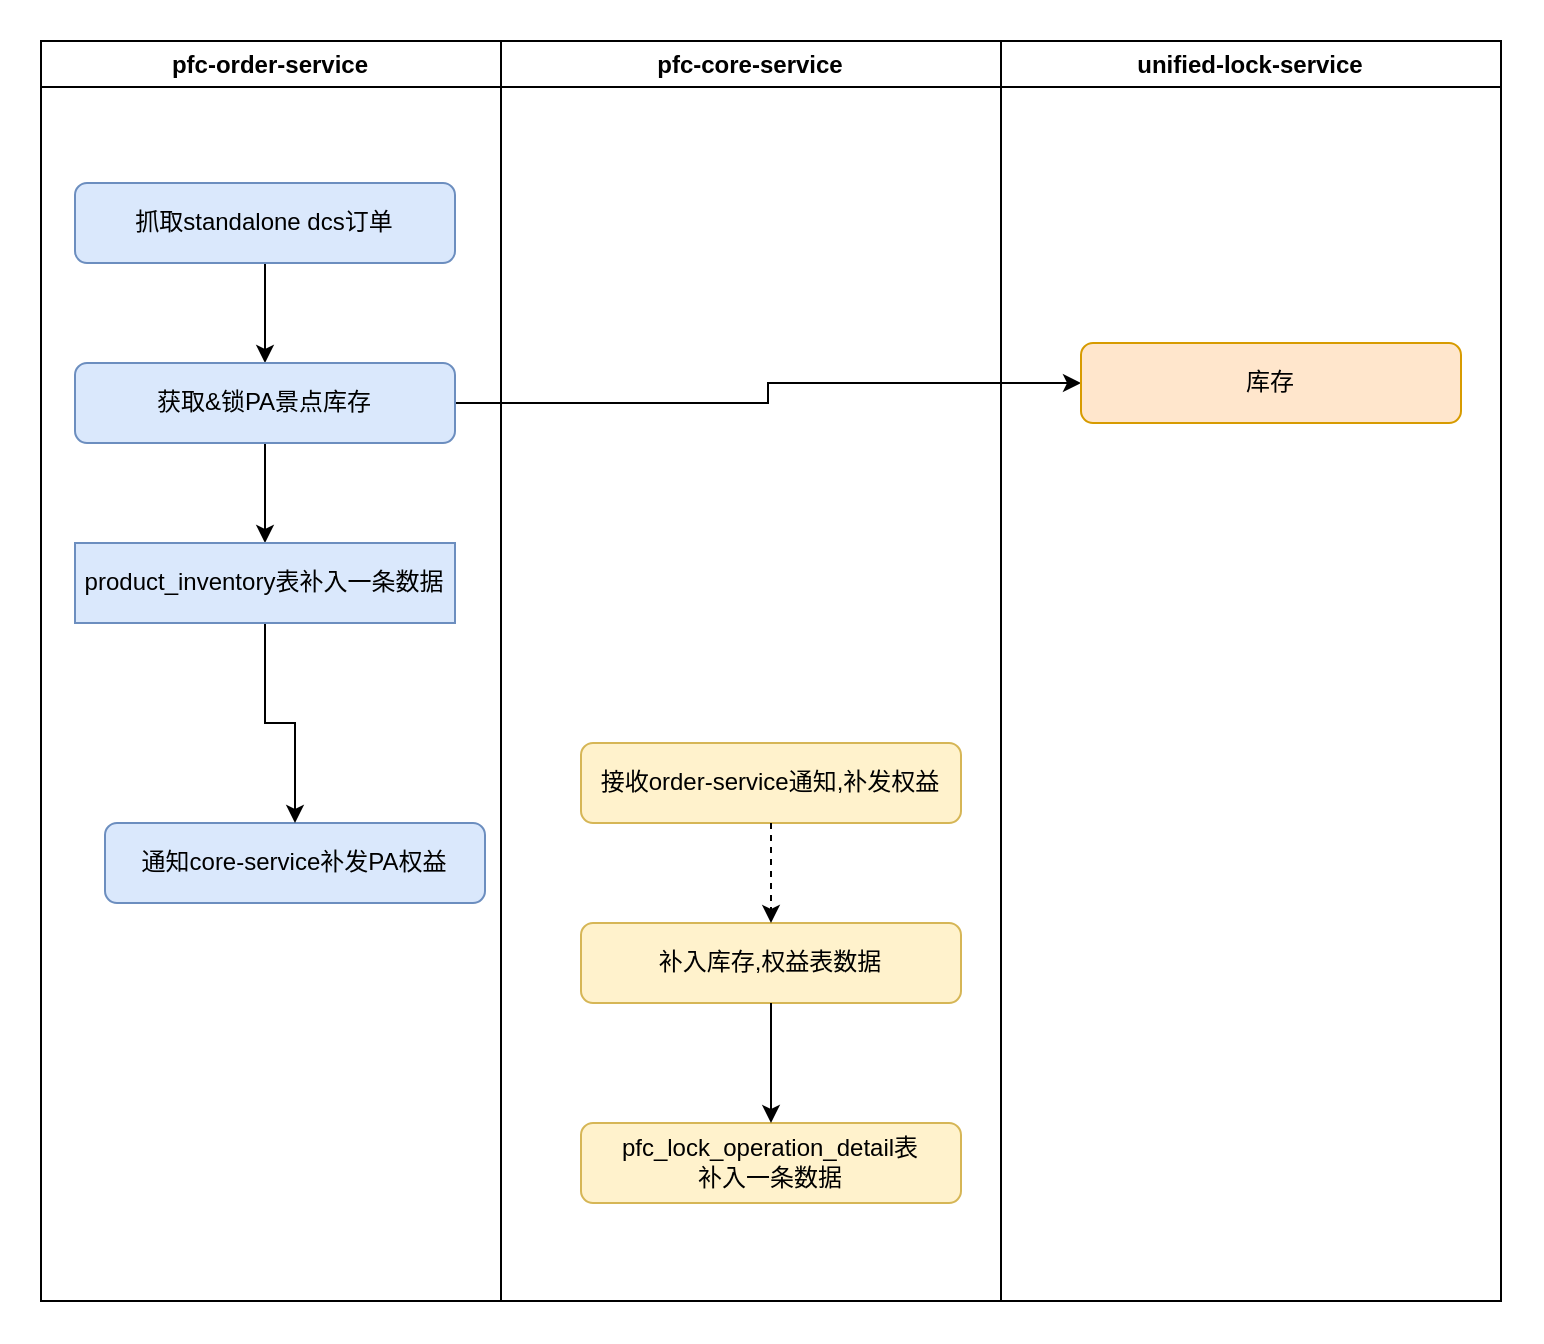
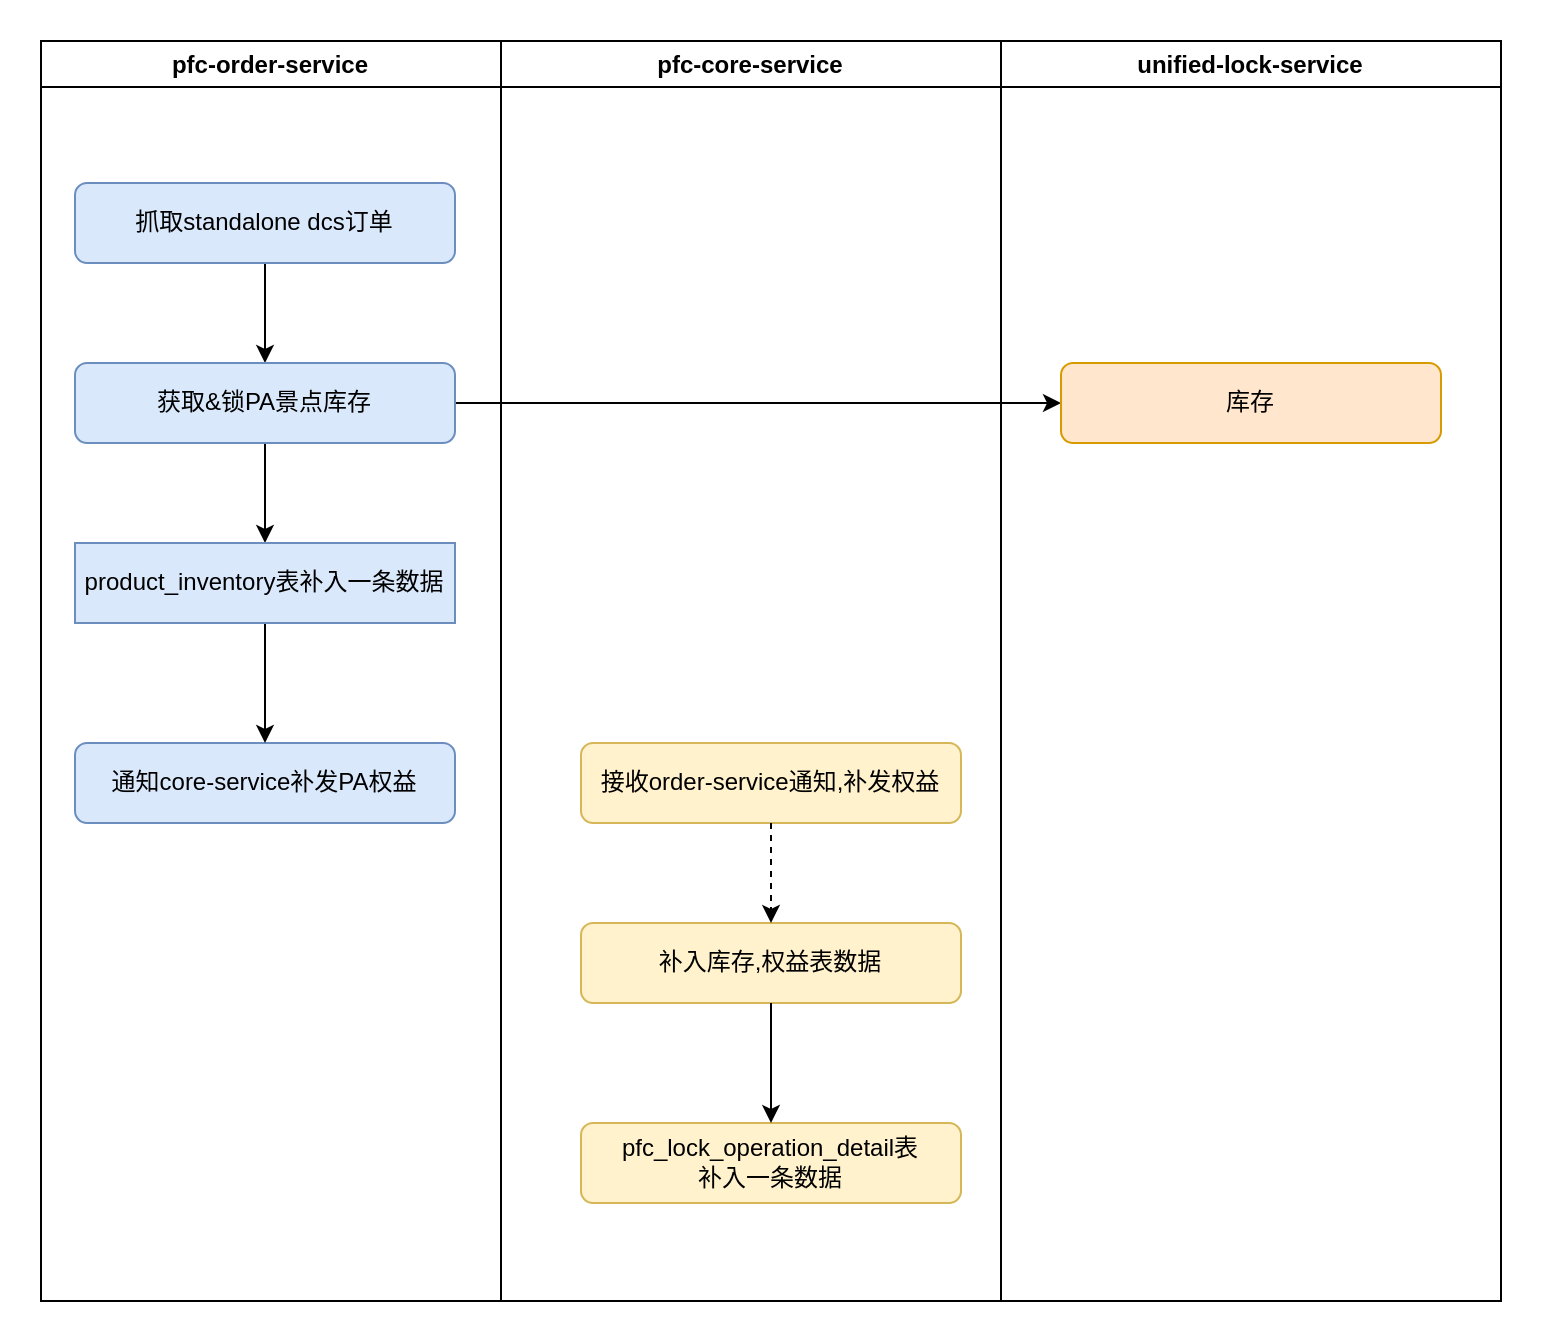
(1271, 383) -> (1251, 403)
(295, 863) -> (265, 783)
